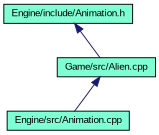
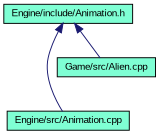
(84, 98) -> (48, 72)
